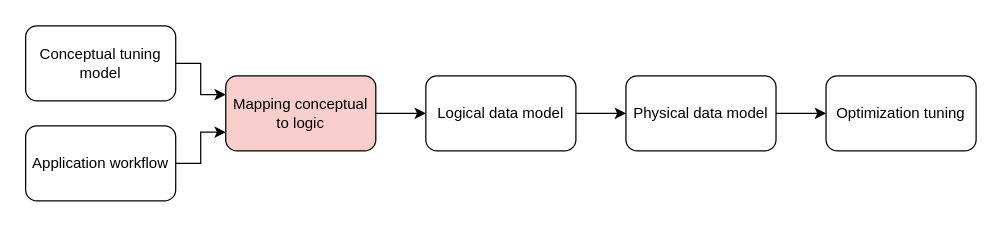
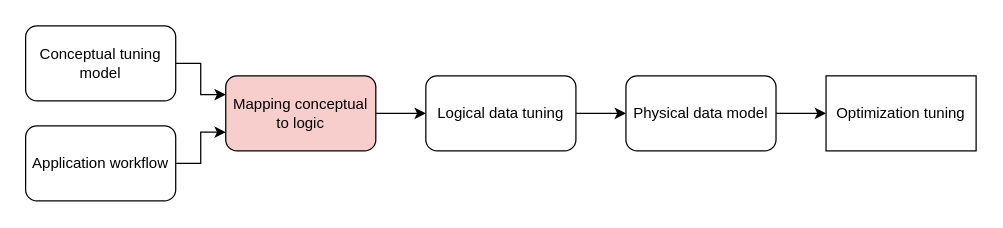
(501, 113) -> (501, 113)
(901, 113) -> (901, 113)
